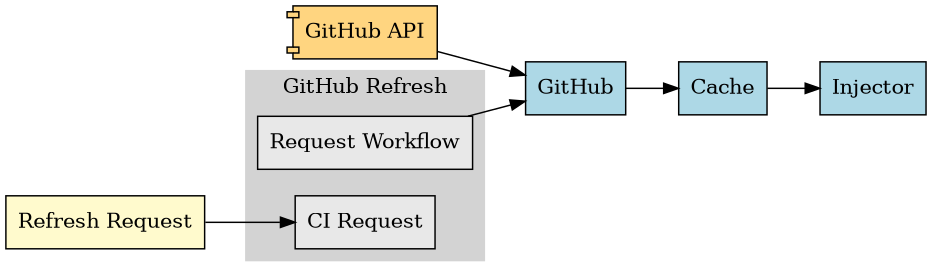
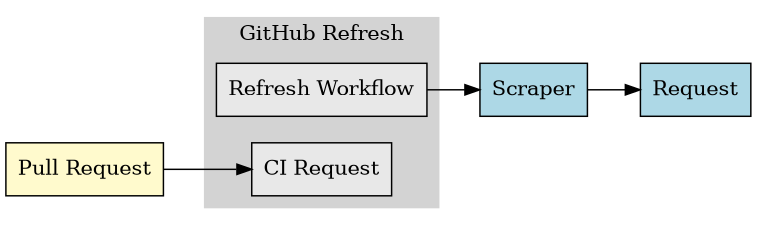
(365, 32) -> none
(576, 88) -> (534, 90)
(723, 88) -> (696, 90)
(873, 88) -> none
(365, 143) -> (322, 90)
(105, 222) -> (85, 169)
